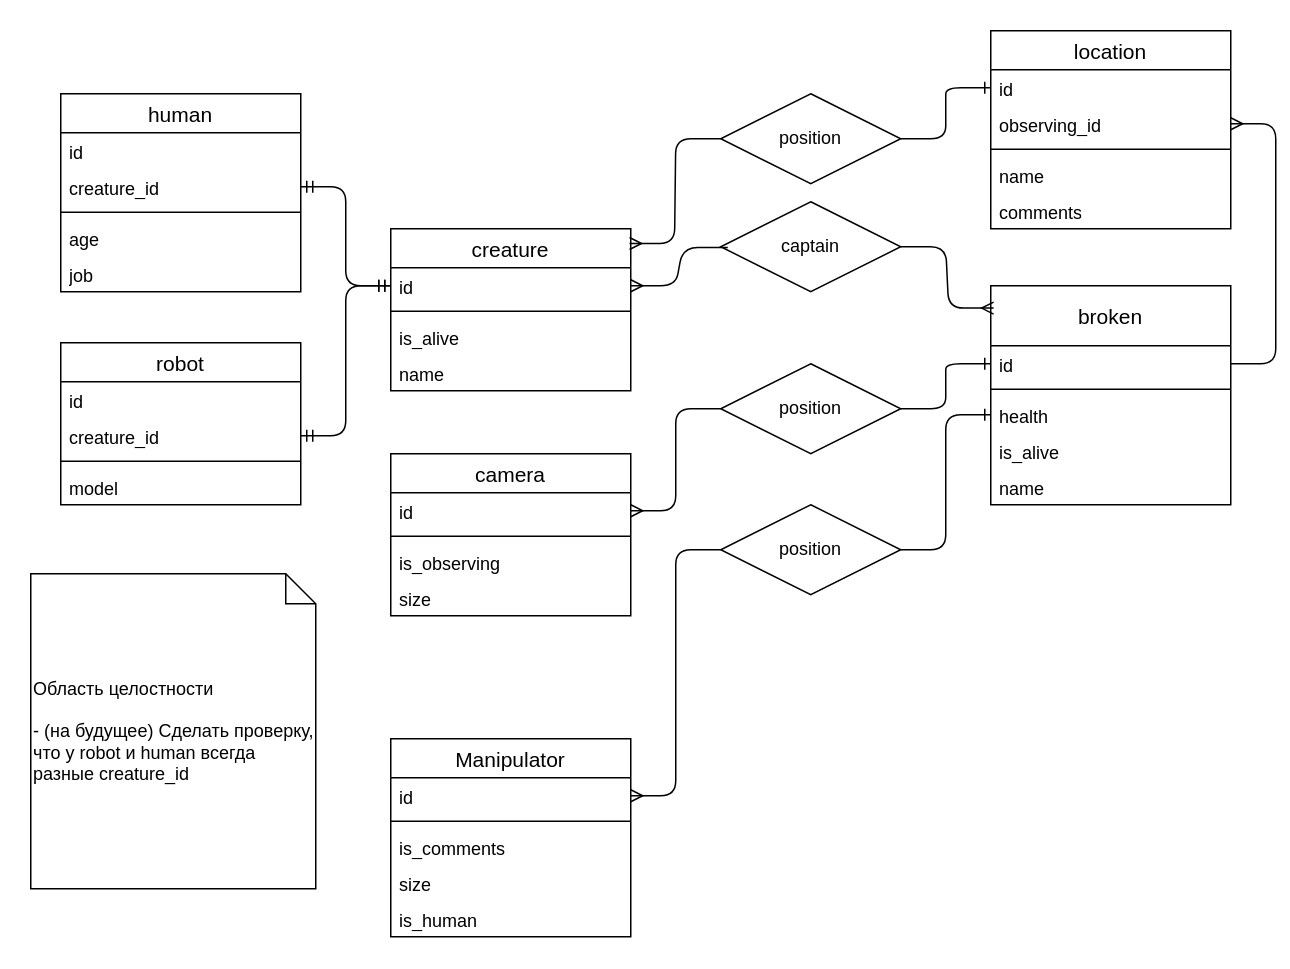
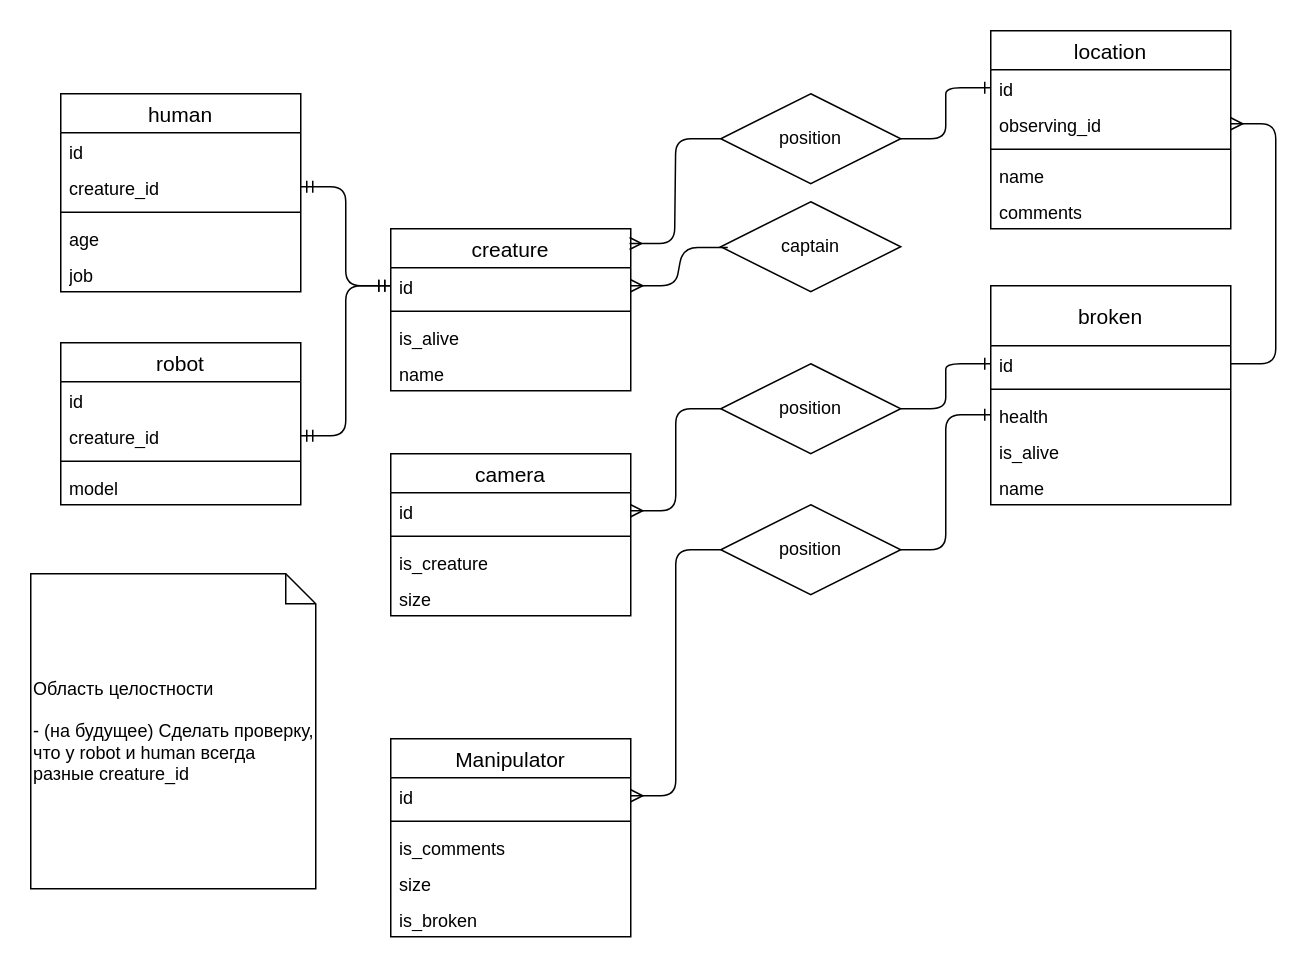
(947, 277) -> none
(456, 565) -> (453, 565)
(438, 922) -> (443, 922)
